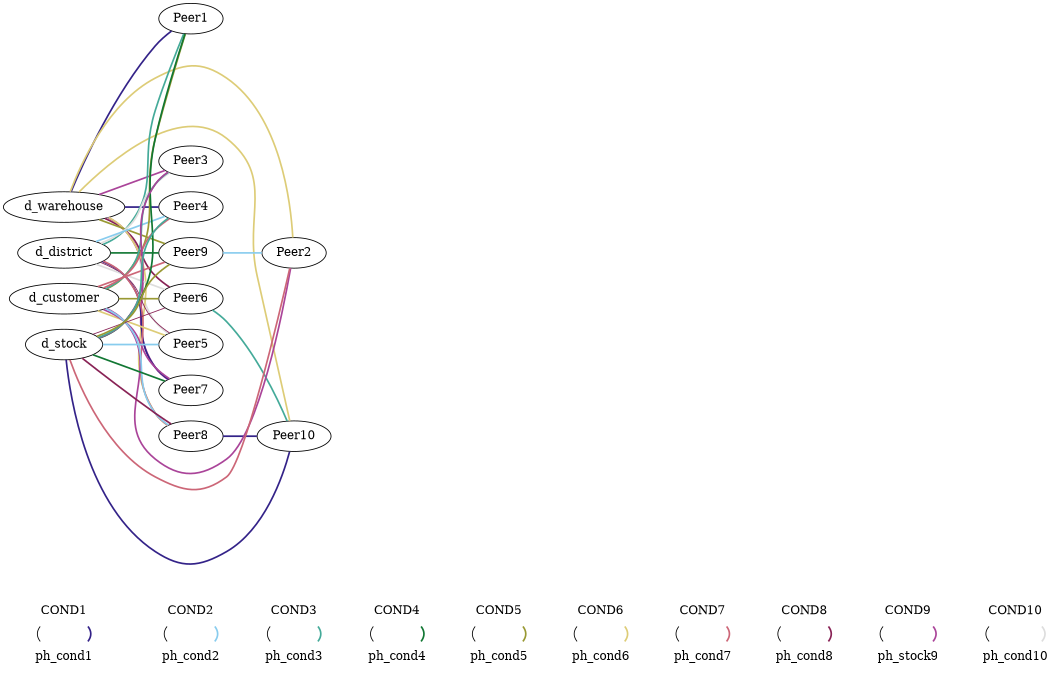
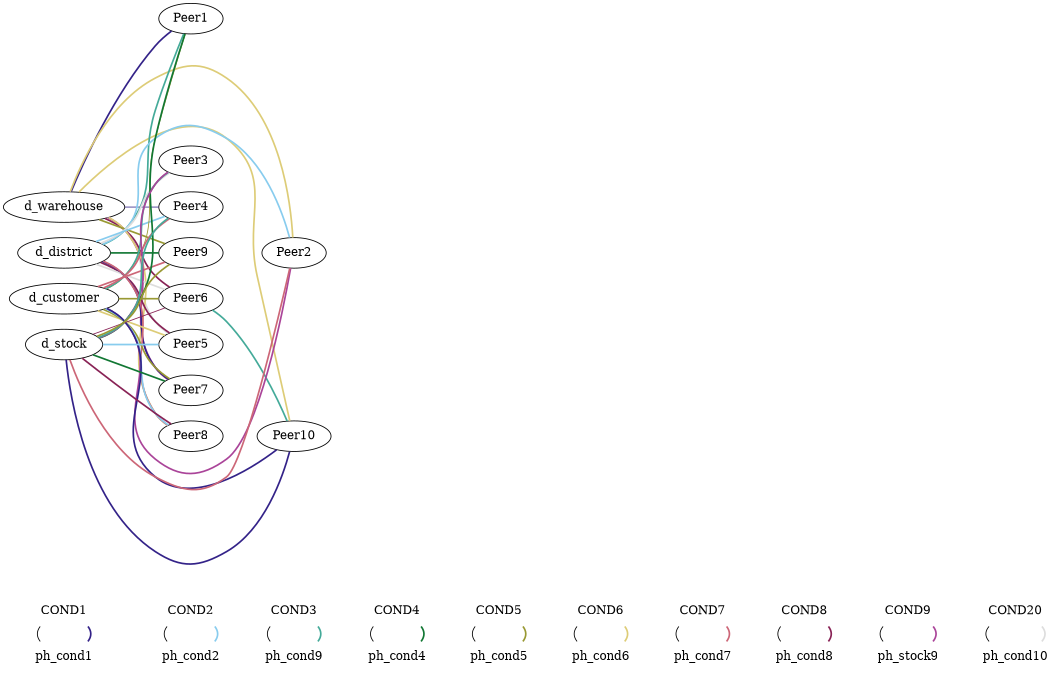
(151, 167) -> (151, 167)
(132, 182) -> none
(133, 207) -> (142, 207)
(242, 253) -> (142, 155)
(139, 294) -> (139, 294)
(139, 341) -> (139, 341)
(237, 436) -> (139, 455)
(1015, 611) -> (1015, 611)
(294, 657) -> (294, 657)
